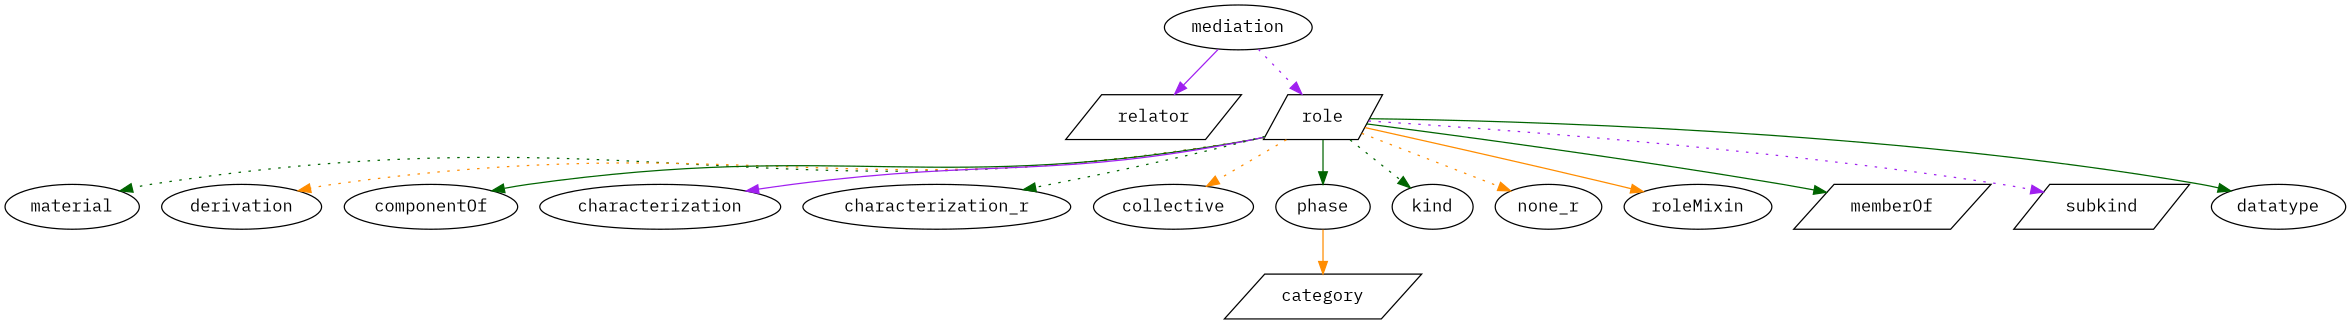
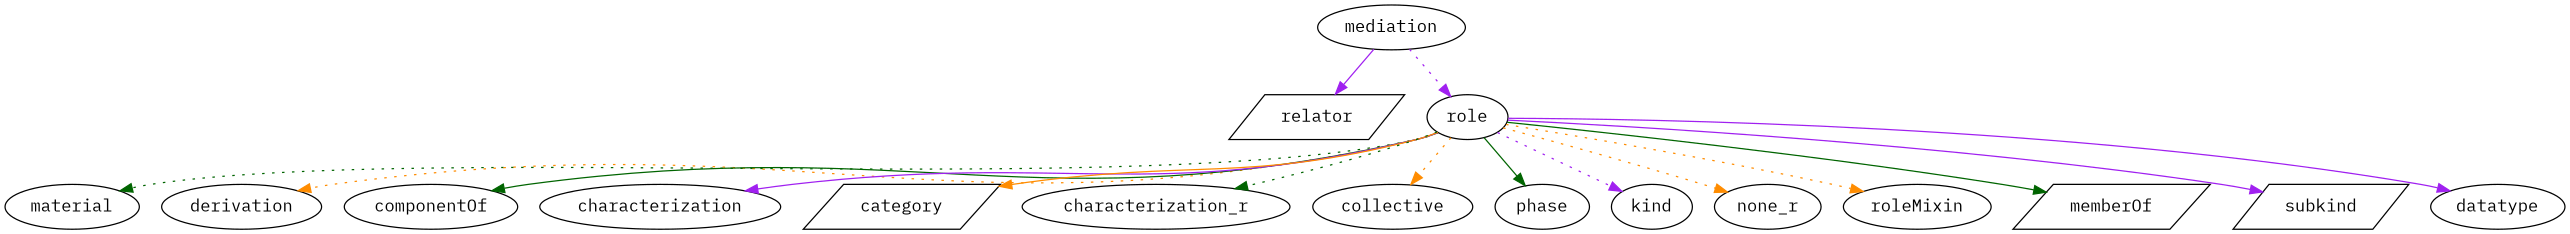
(1323, 117) -> (1467, 117)
(1795, 137) -> (1974, 135)
(1701, 148) -> (1880, 145)
(1498, 158) -> (1679, 154)
(1375, 160) -> (1554, 159)
(1323, 246) -> (1226, 168)
